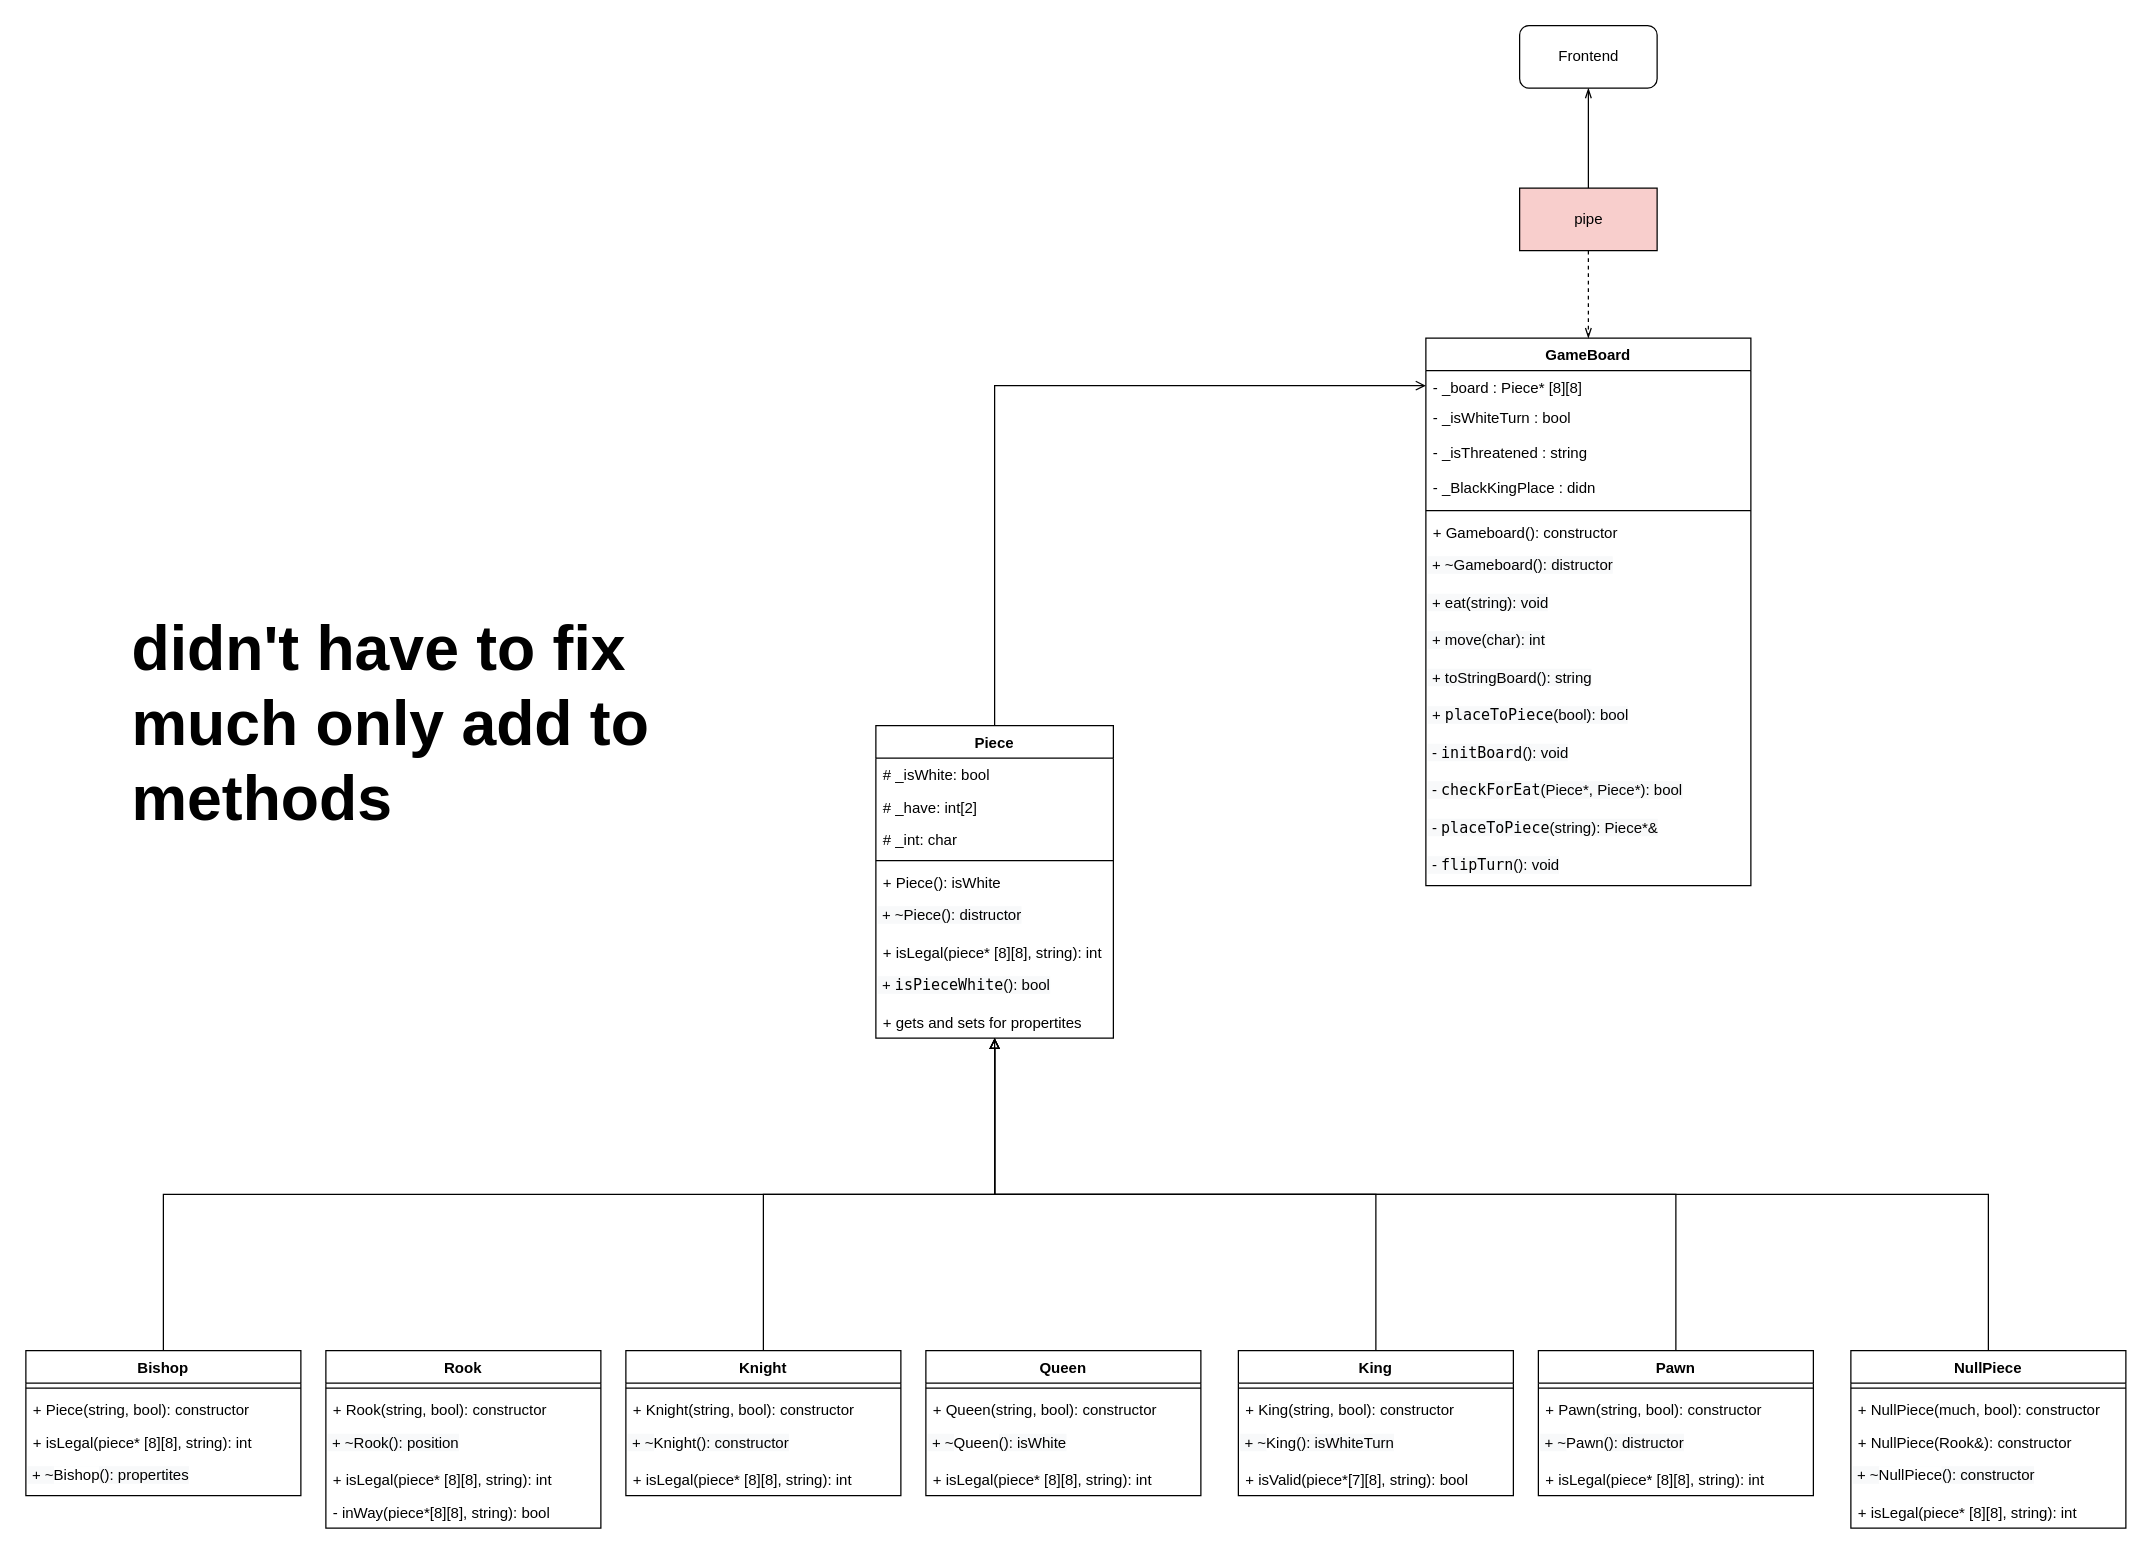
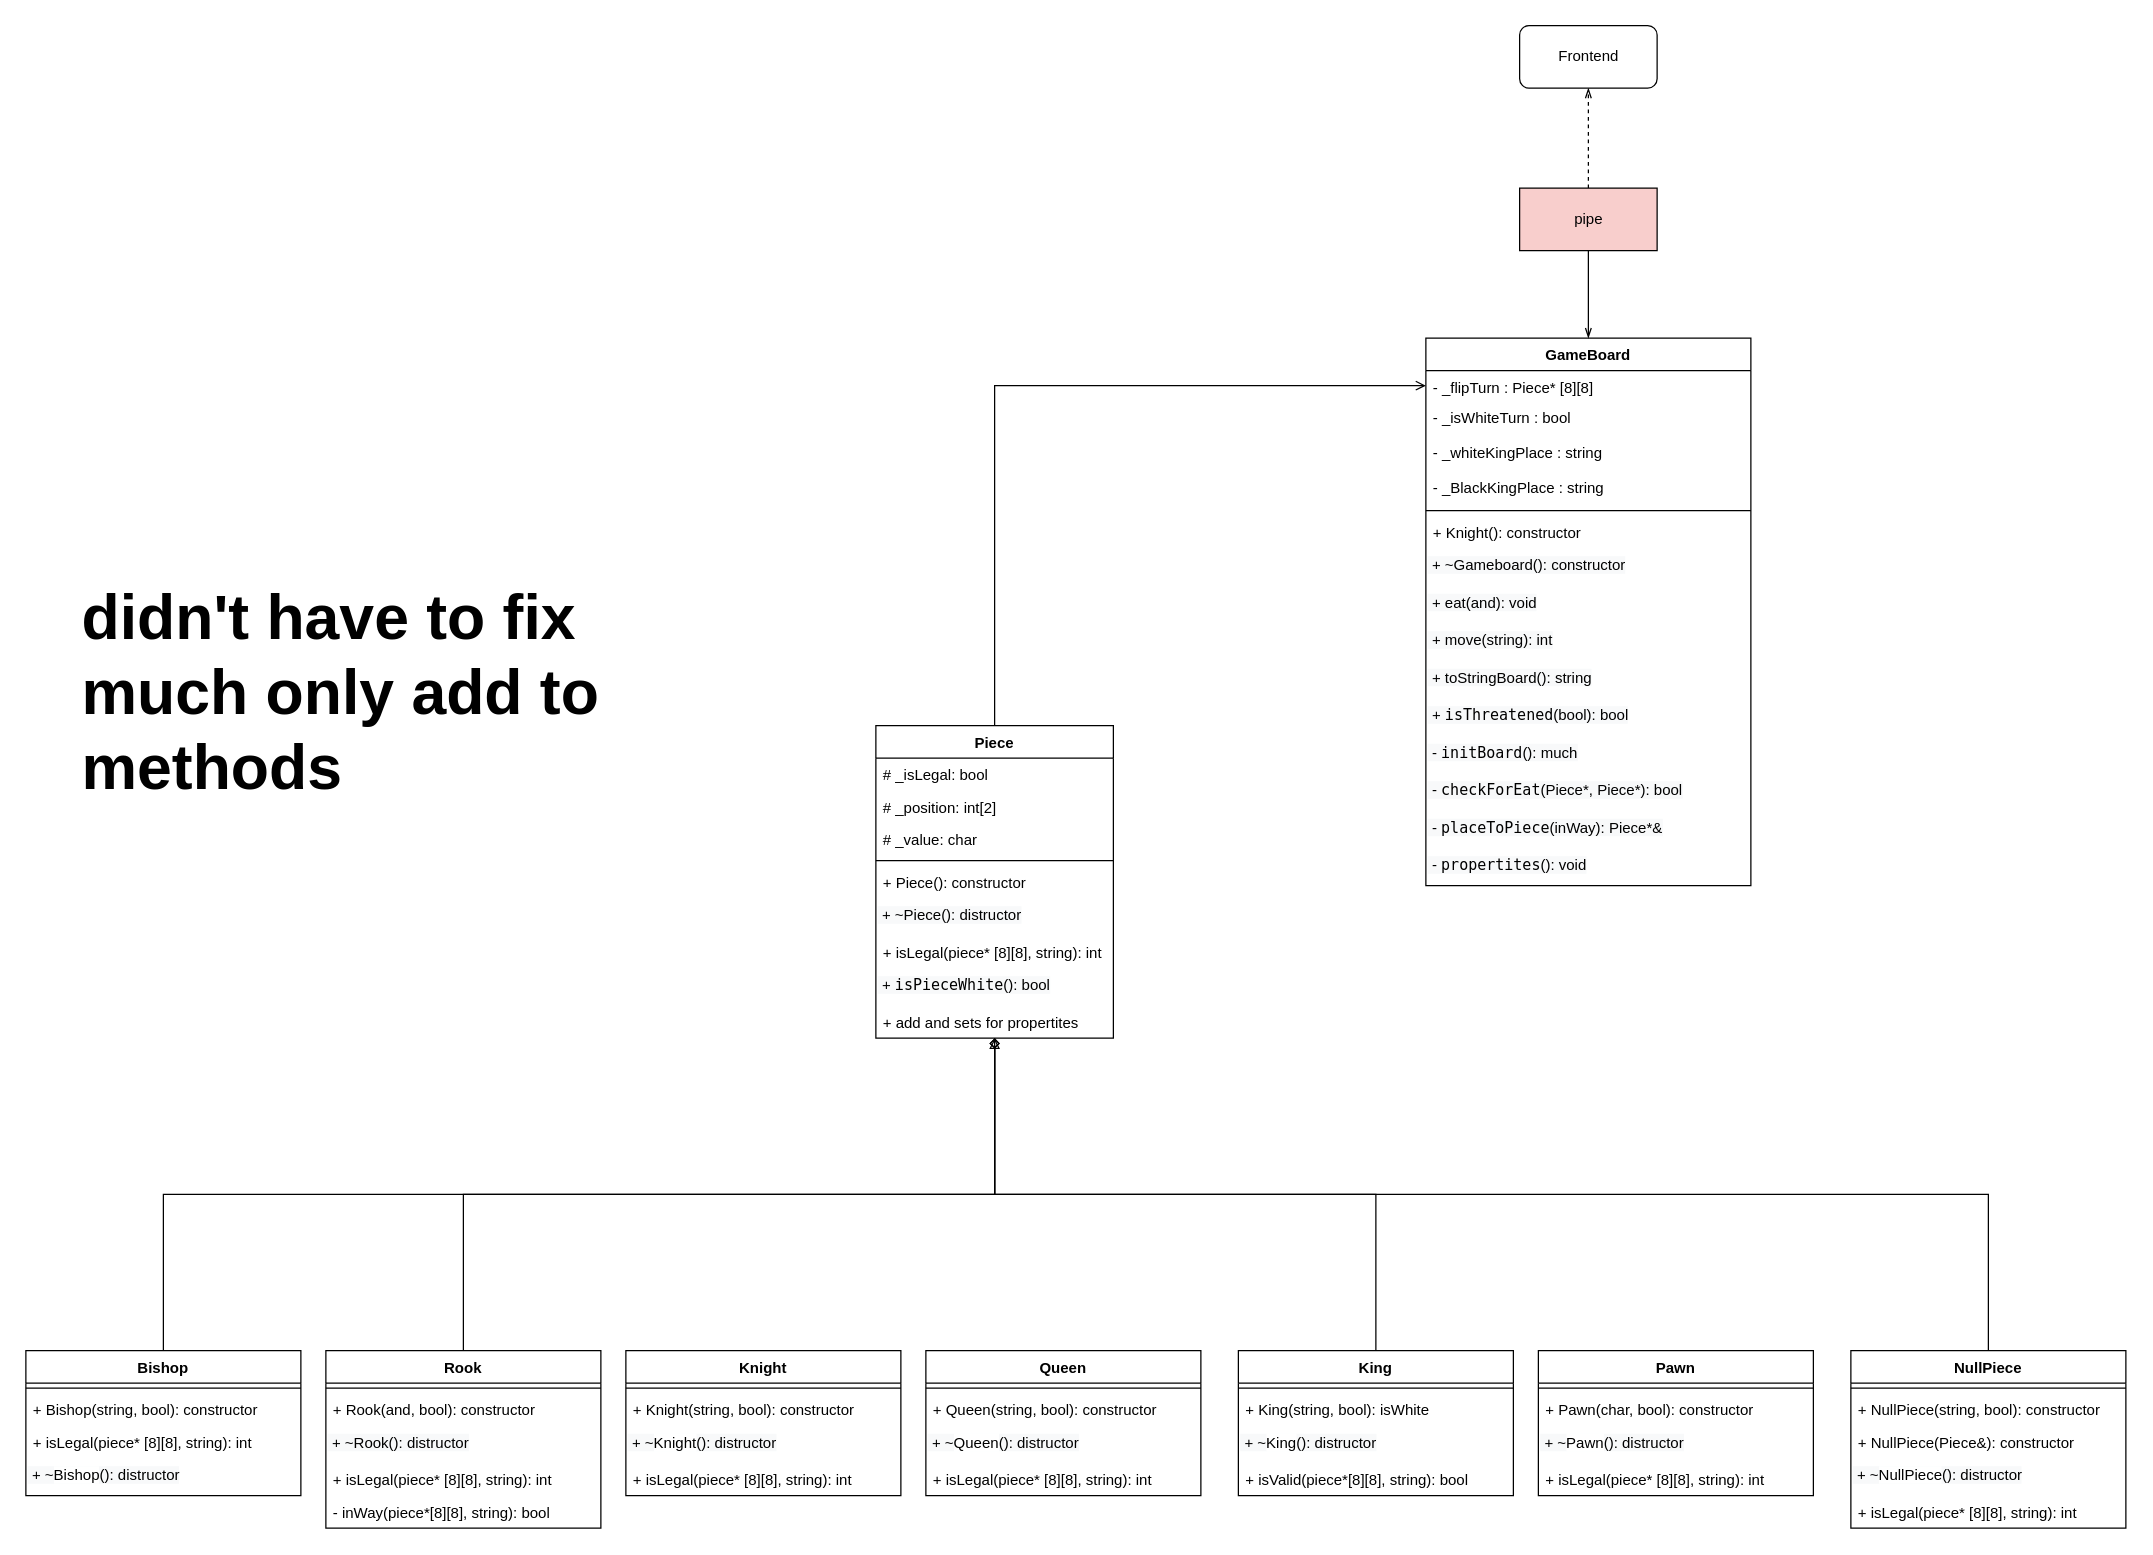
(1588, 138) -> (1588, 138)
(1588, 293) -> (1588, 293)
(1522, 388) -> (1530, 388)
(1524, 453) -> (1528, 453)
(1520, 488) -> (1528, 488)
(1536, 533) -> (1521, 533)
(1530, 566) -> (1536, 566)
(1498, 603) -> (1488, 603)
(1492, 641) -> (1498, 641)
(1526, 716) -> (1528, 716)
(457, 719) -> (407, 688)
(1498, 753) -> (1500, 753)
(938, 775) -> (938, 775)
(938, 808) -> (951, 808)
(1547, 828) -> (1542, 828)
(925, 840) -> (934, 840)
(1494, 866) -> (1509, 866)
(946, 883) -> (967, 883)
(1001, 1023) -> (997, 1023)
(460, 1194) -> (460, 1194)
(1678, 1194) -> (1678, 1194)
(1676, 1274) -> none
none -> (463, 1275)
(763, 1275) -> none
(162, 1410) -> (166, 1410)
(459, 1410) -> (449, 1410)
(1370, 1410) -> (1349, 1410)
(1672, 1410) -> (1665, 1410)
(1993, 1410) -> (2000, 1410)
(398, 1443) -> (409, 1443)
(721, 1443) -> (715, 1443)
(998, 1443) -> (1013, 1443)
(1321, 1443) -> (1319, 1443)
(1978, 1443) -> (1980, 1443)
(119, 1476) -> (115, 1476)
(1955, 1476) -> (1949, 1476)
(1379, 1480) -> (1379, 1480)
